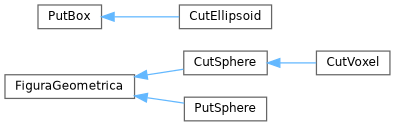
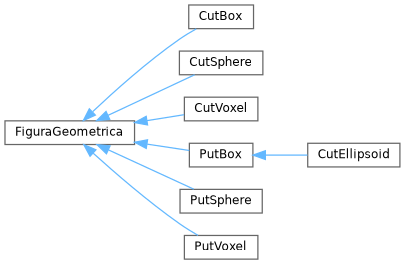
none -> (221, 17)
(298, 63) -> (165, 118)
none -> (168, 147)
none -> (221, 247)
